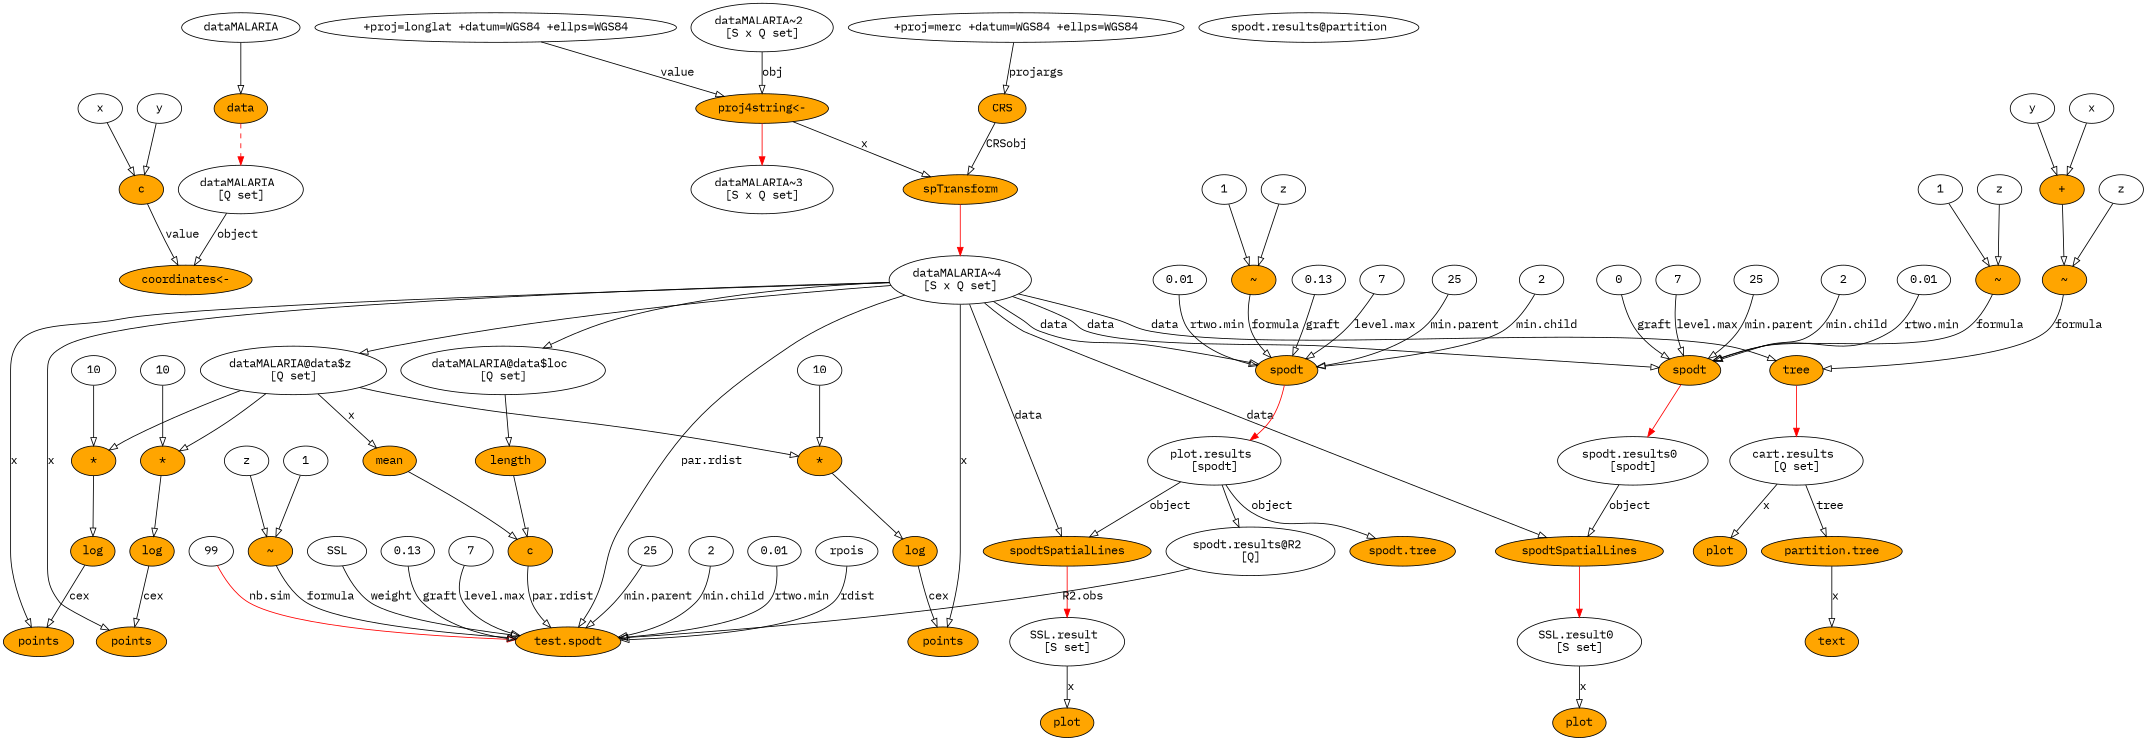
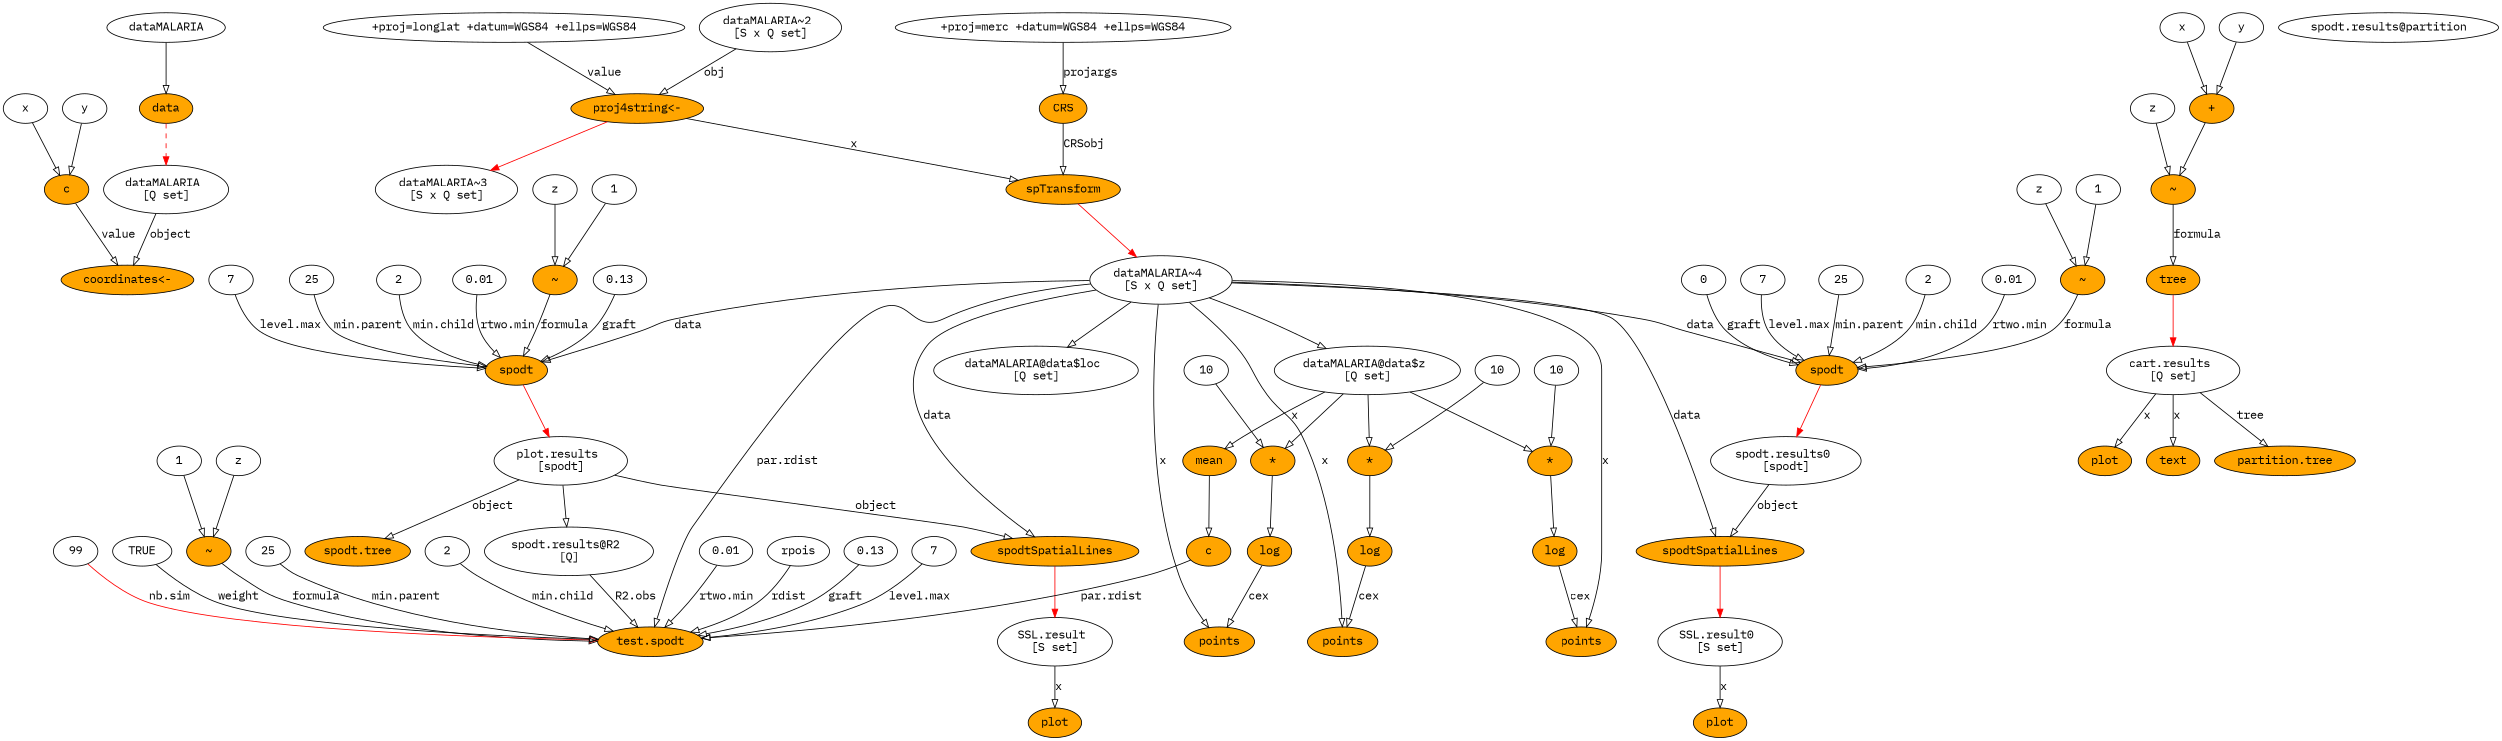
(1391, 339) -> none
(511, 461) -> none
(337, 551) -> (142, 551)
(1832, 592) -> (2173, 416)
